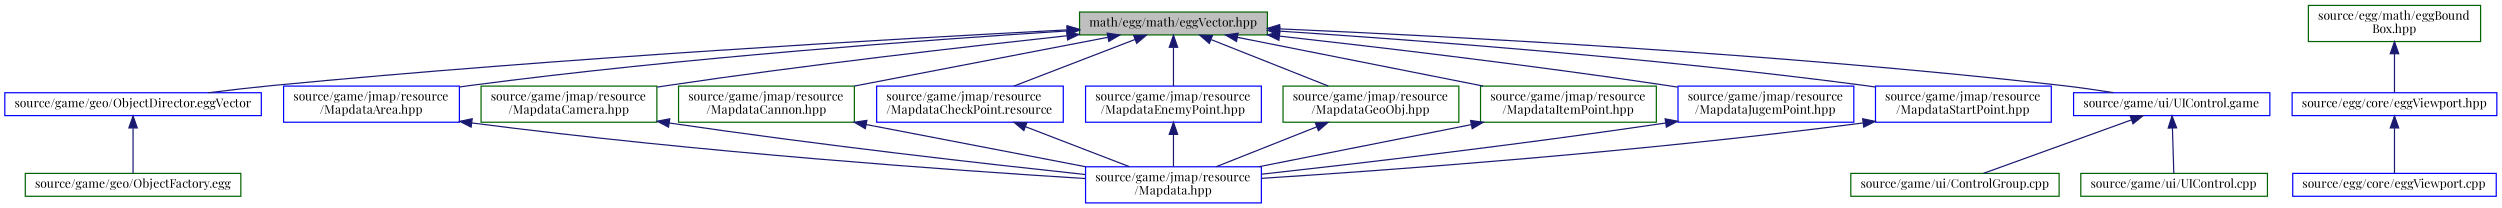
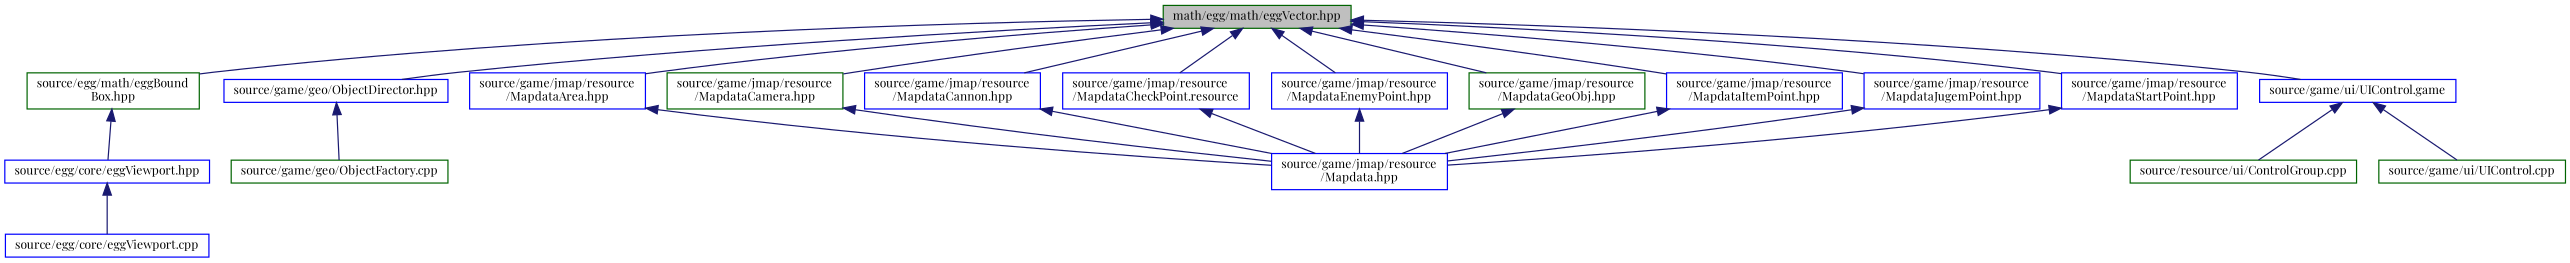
none -> (675, 36)
(133, 104) -> (336, 91)
(766, 104) -> (952, 91)
(1568, 104) -> (1754, 91)
(133, 185) -> (340, 172)
(1955, 185) -> (2243, 172)
